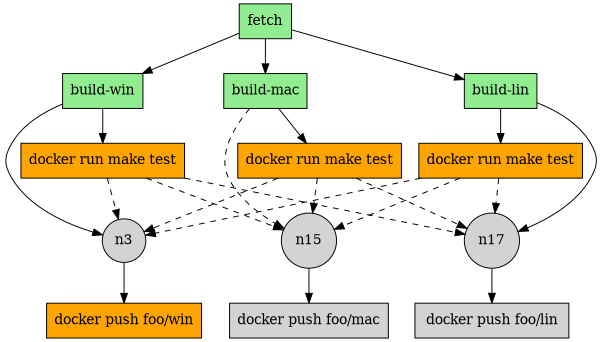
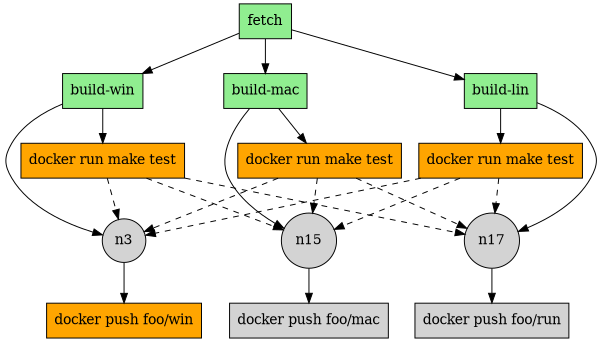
(227, 173) -> (227, 173)
(492, 321) -> (492, 321)
